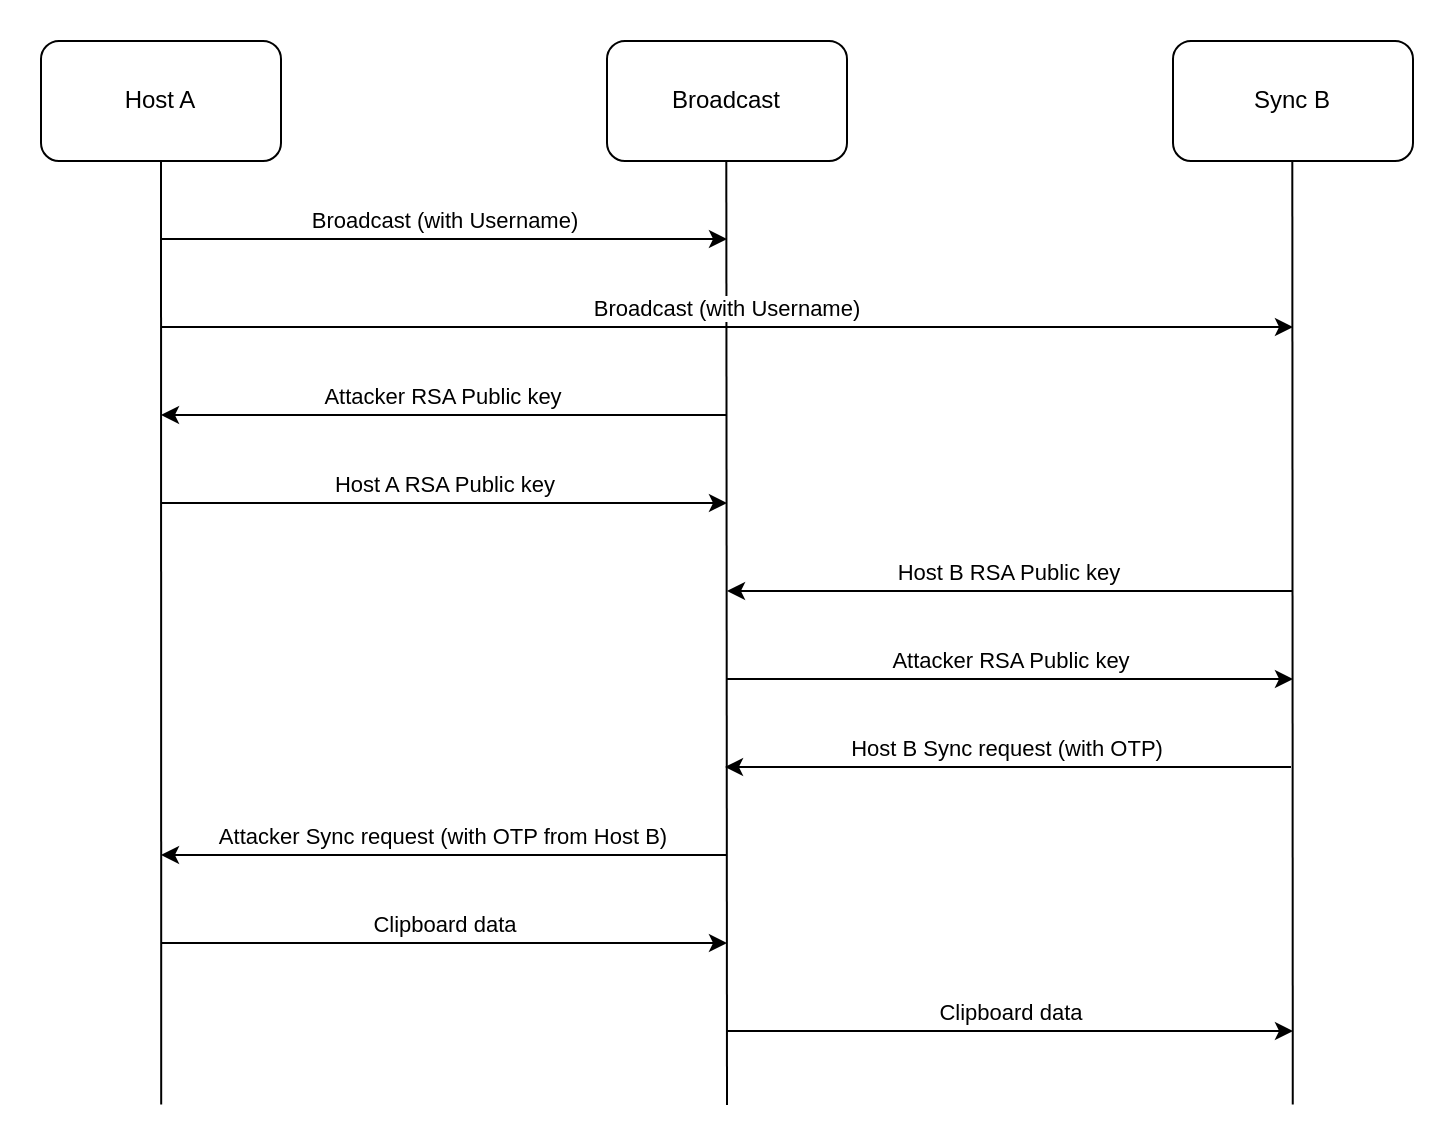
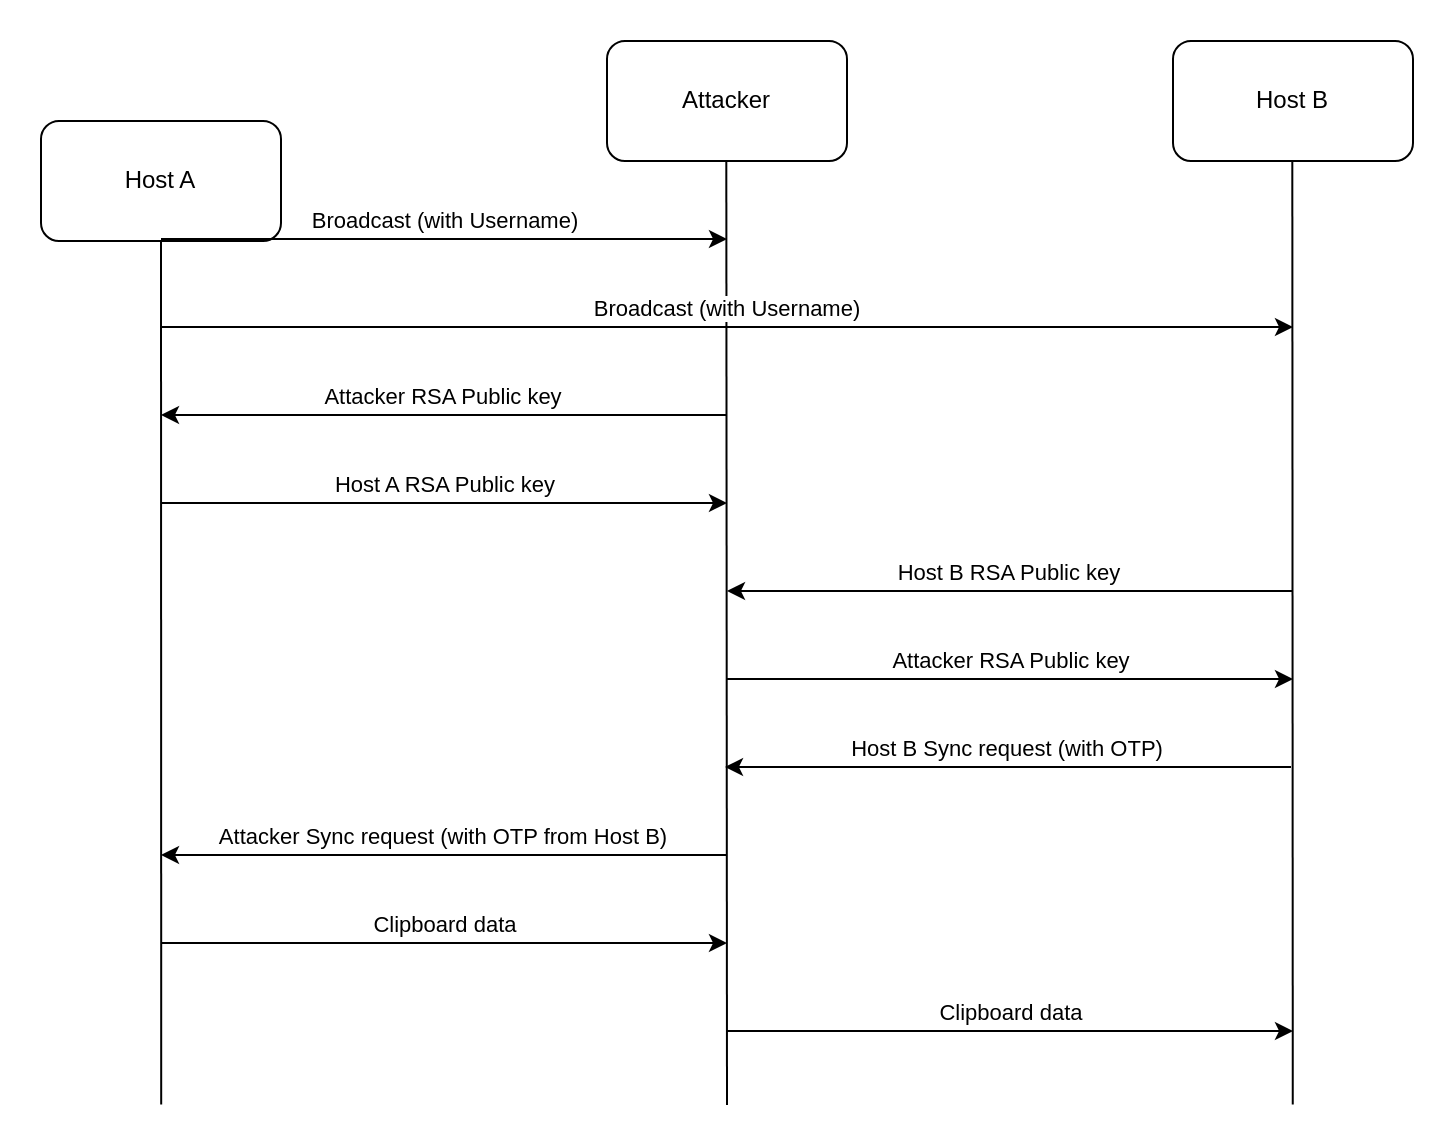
(161, 101) -> (161, 181)
(727, 101) -> (727, 101)
(1293, 101) -> (1293, 101)
